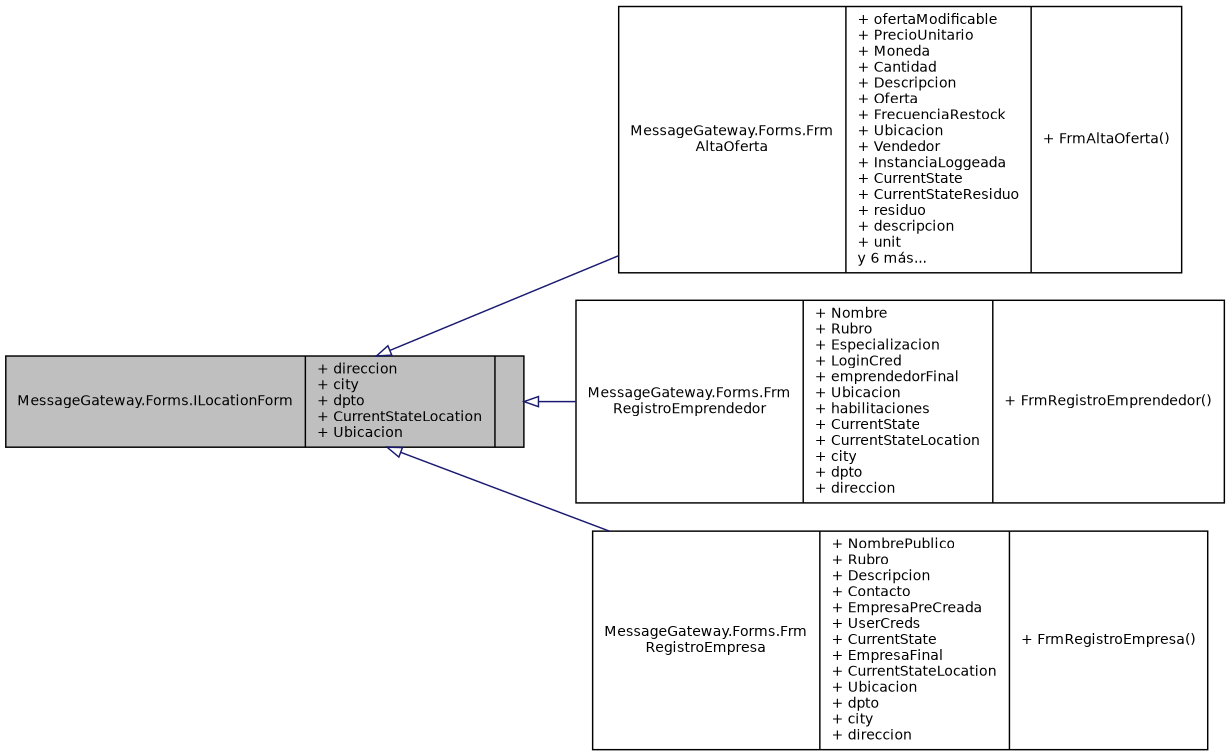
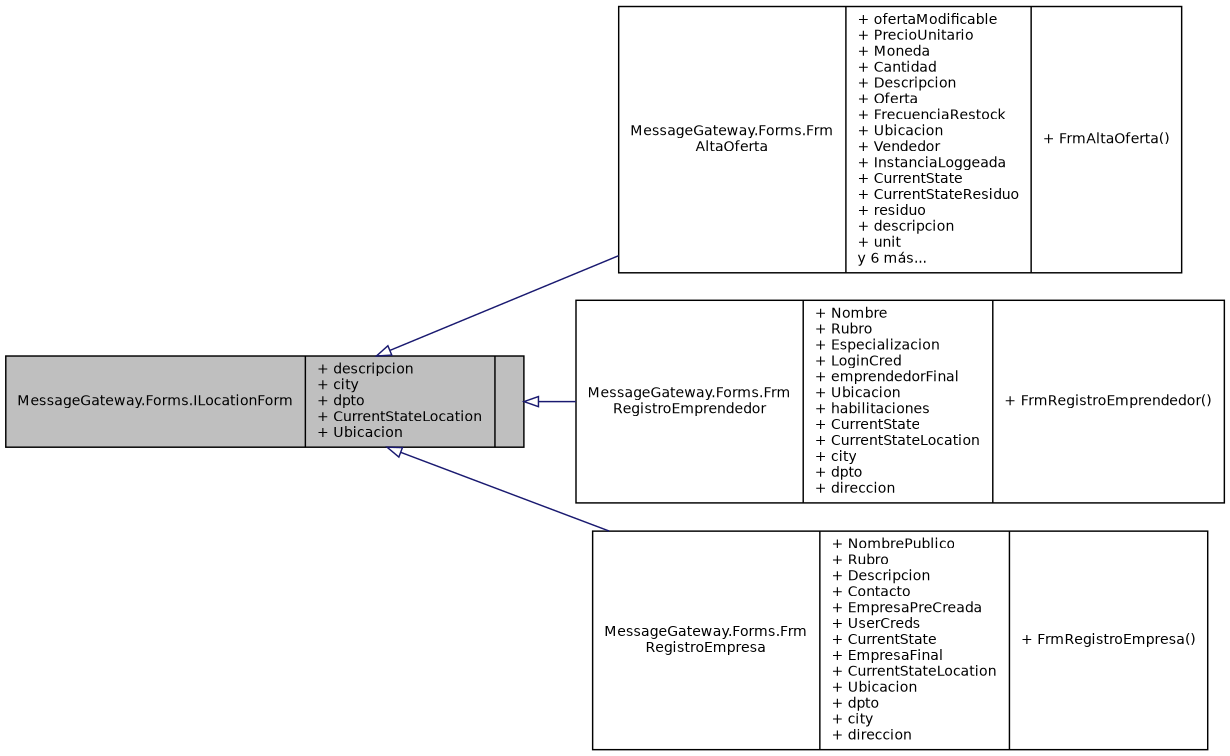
(357, 369) -> (365, 369)
